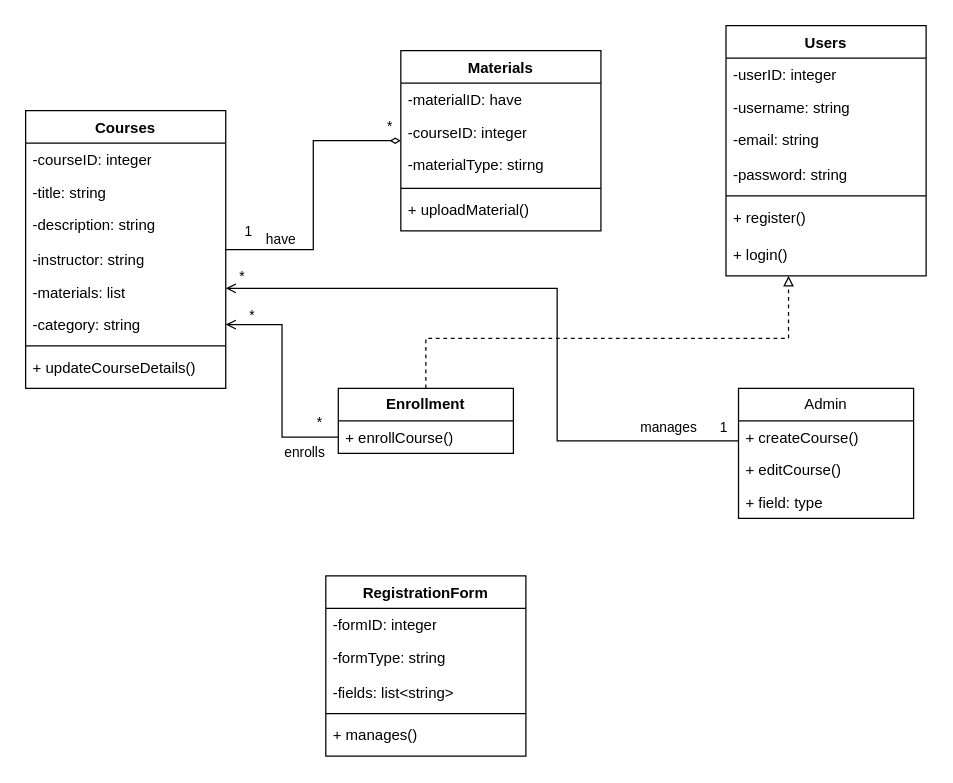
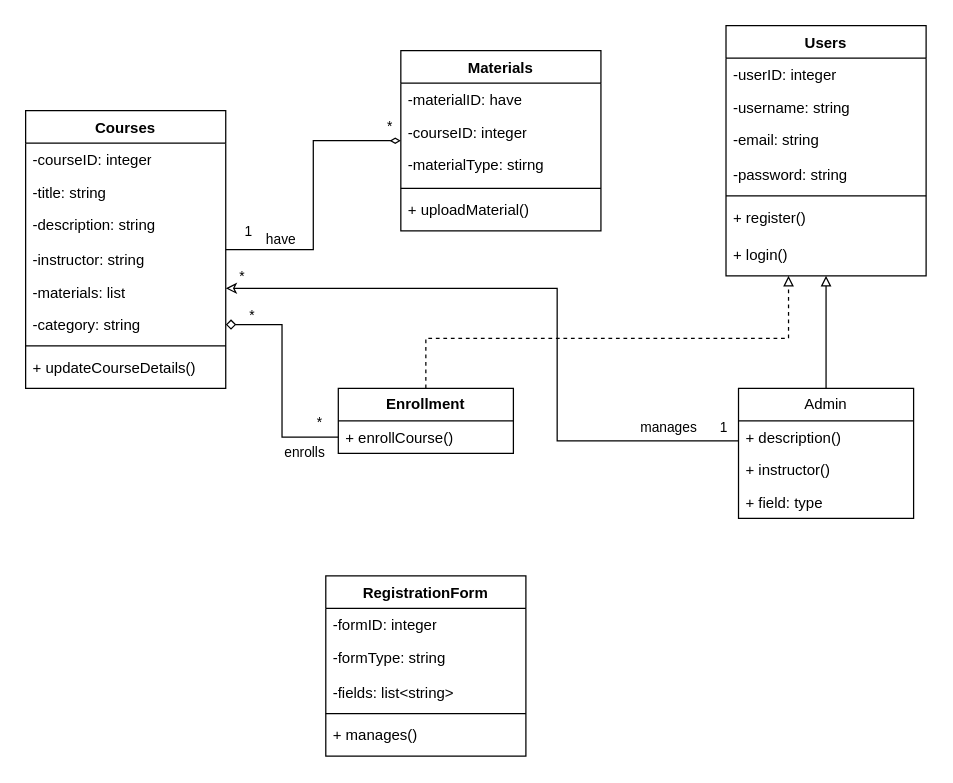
(233, 288) -> (236, 288)
(232, 324) -> (236, 324)
none -> (826, 336)
(811, 438) -> (803, 438)
(801, 471) -> (801, 471)
